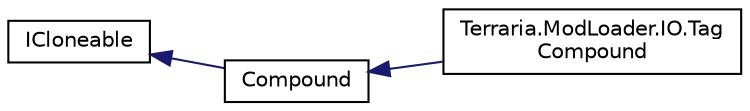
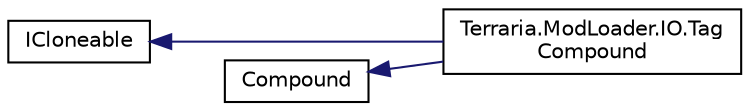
(198, 63) -> (307, 42)
